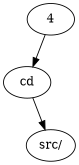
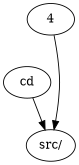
(41, 47) -> (59, 78)
